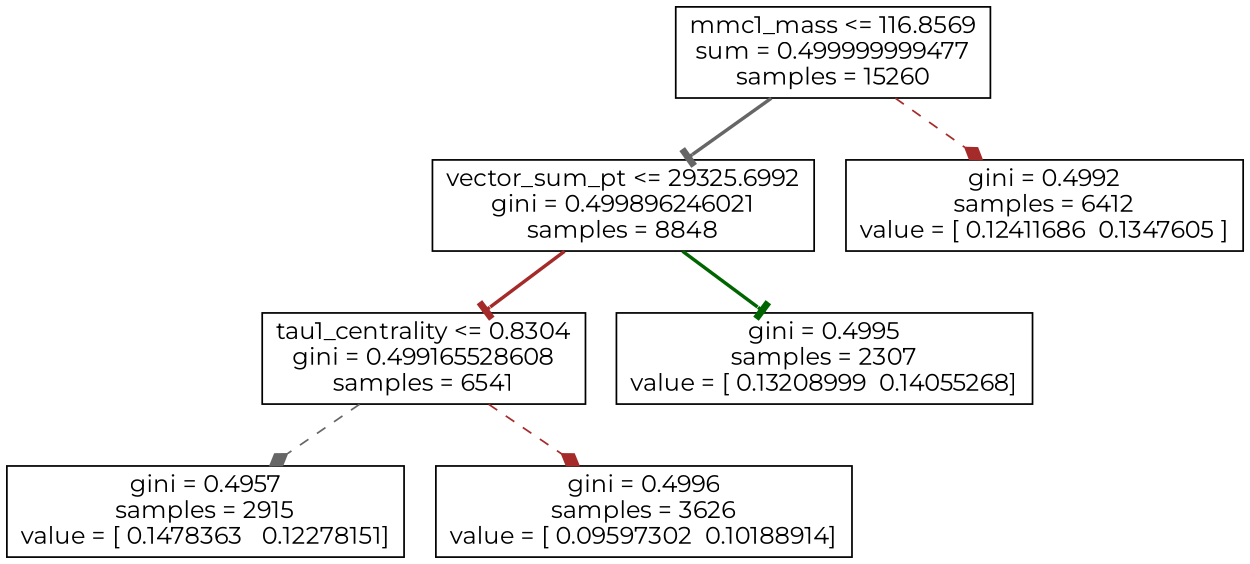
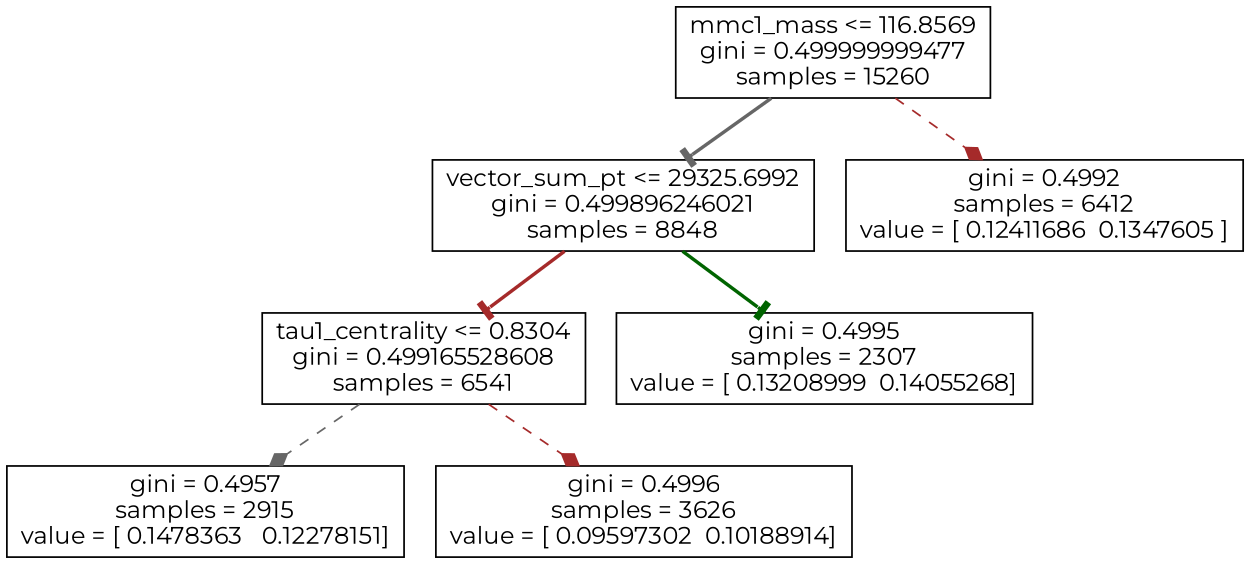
(833, 52) -> (833, 52)
